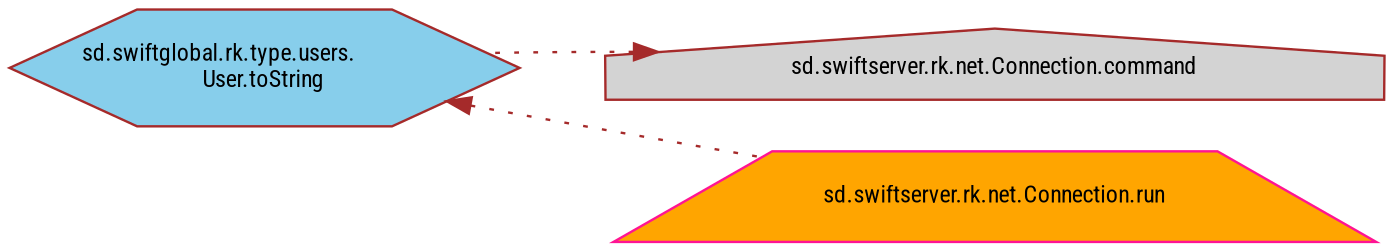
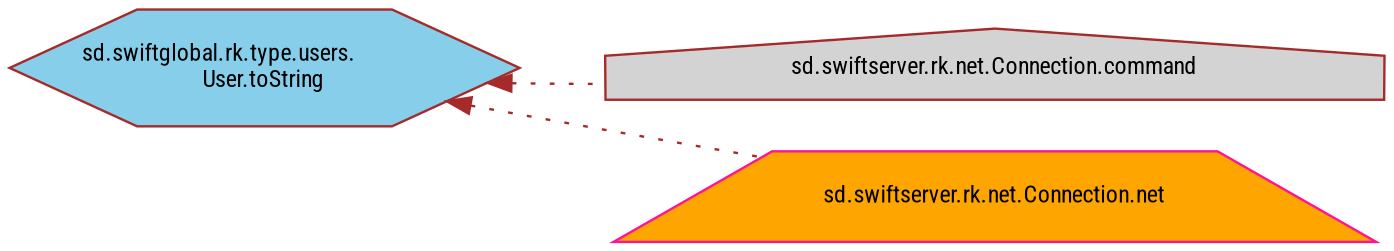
(560, 52) -> (558, 84)
(995, 197) -> (995, 197)
